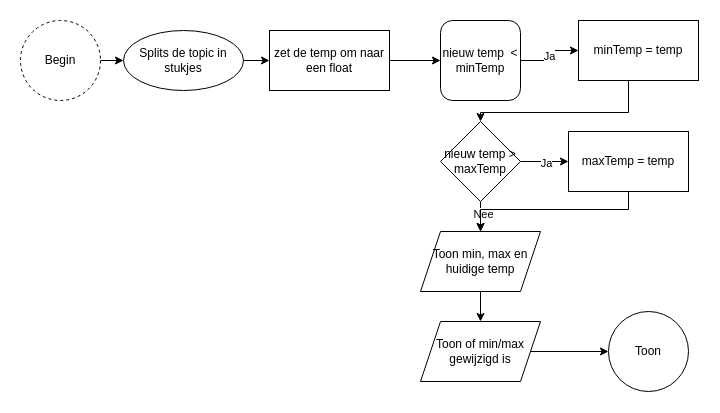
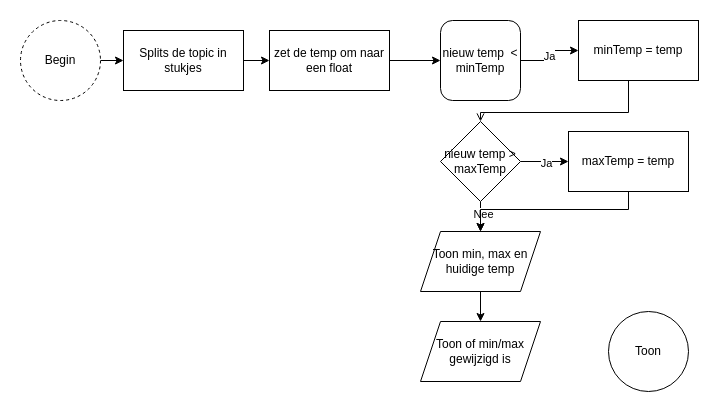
(184, 61) -> (184, 61)
(482, 113) -> (481, 113)
(566, 352) -> none
